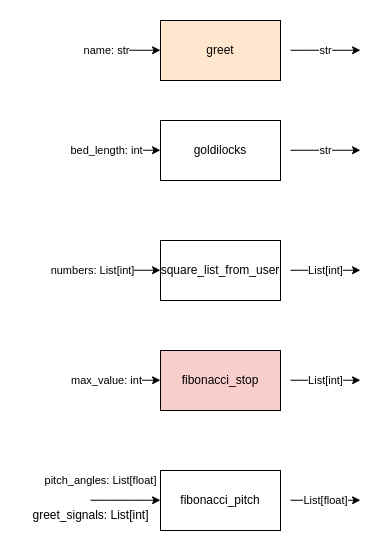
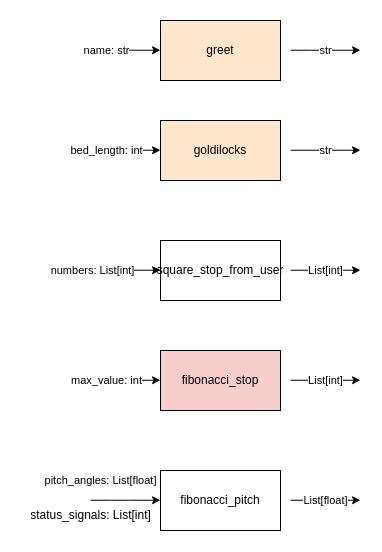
(221, 151) -> (221, 151)
(221, 271) -> (221, 271)
(91, 516) -> (91, 516)
